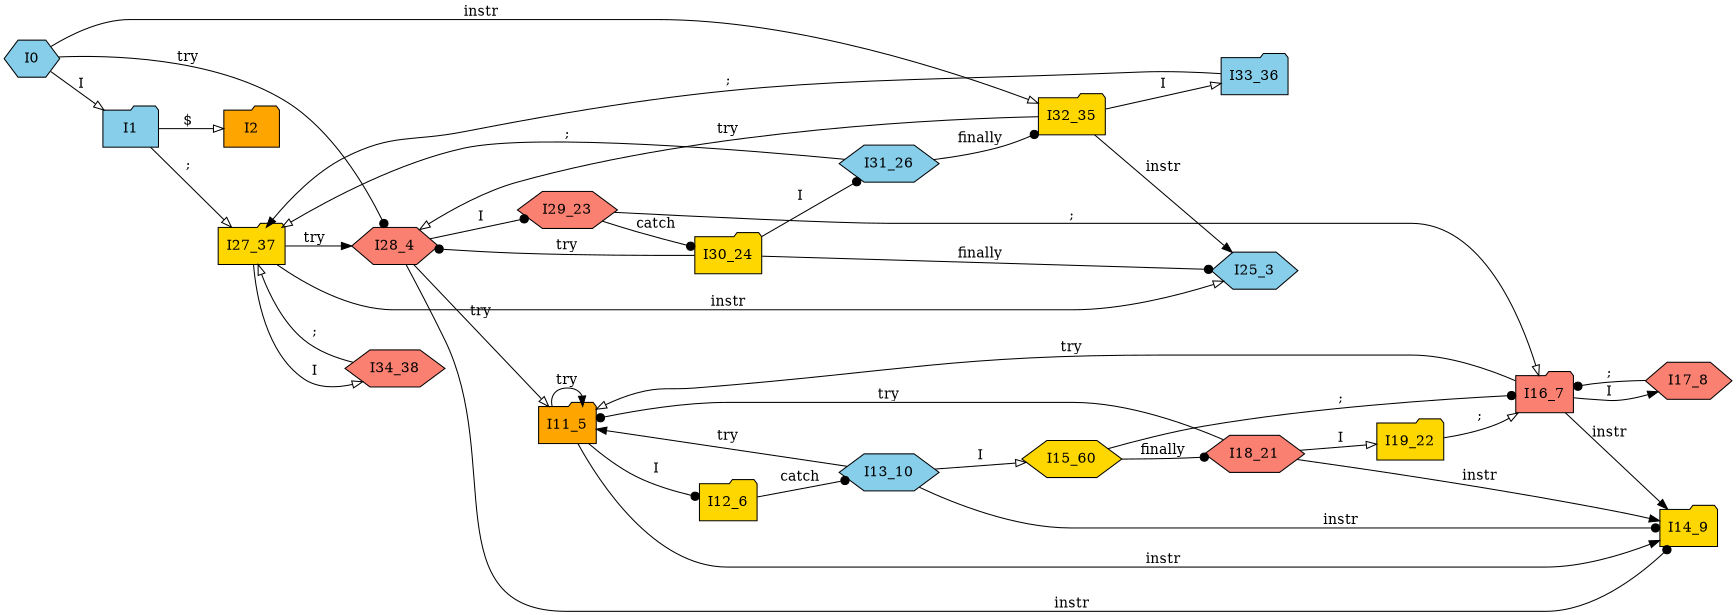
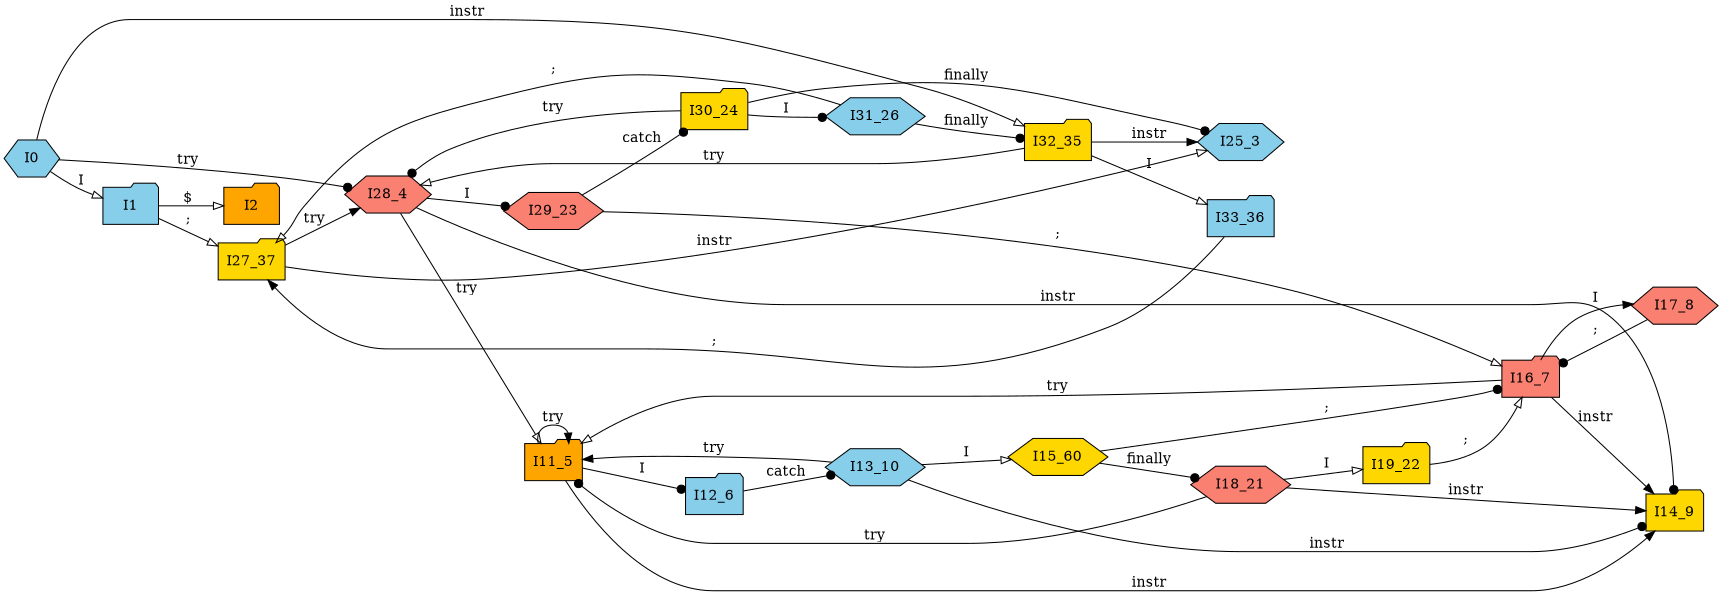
(395, 368) -> none
(728, 502) -> (714, 496)
